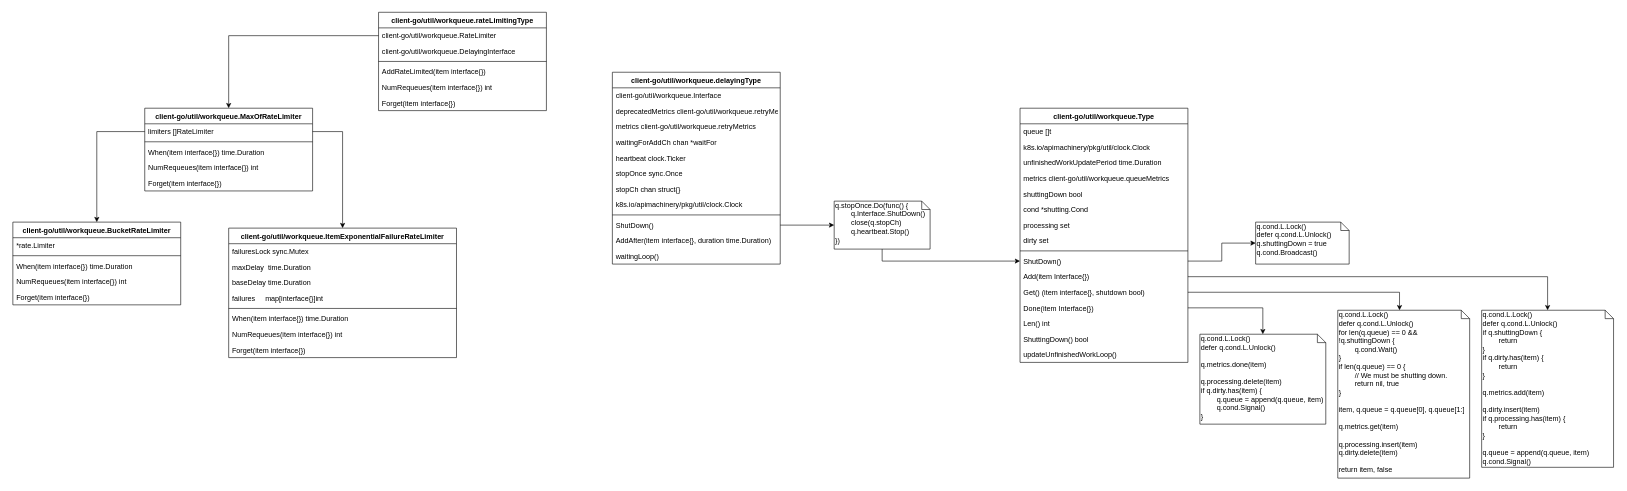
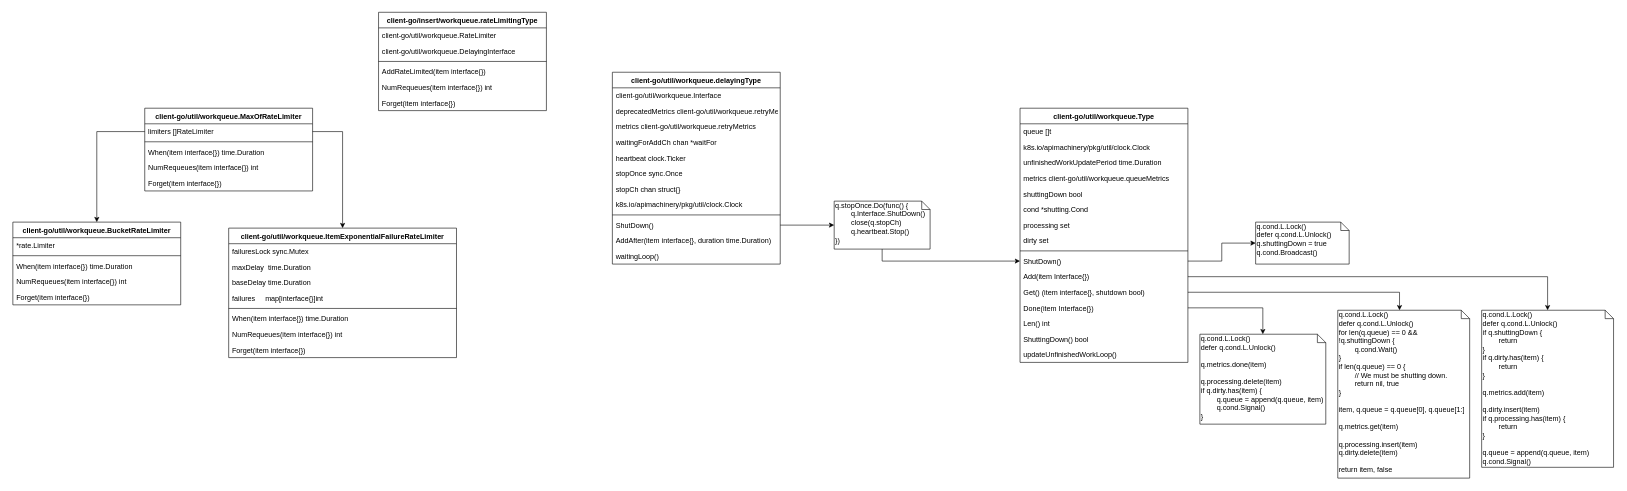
(462, 20) -> (462, 20)
(301, 36) -> none
